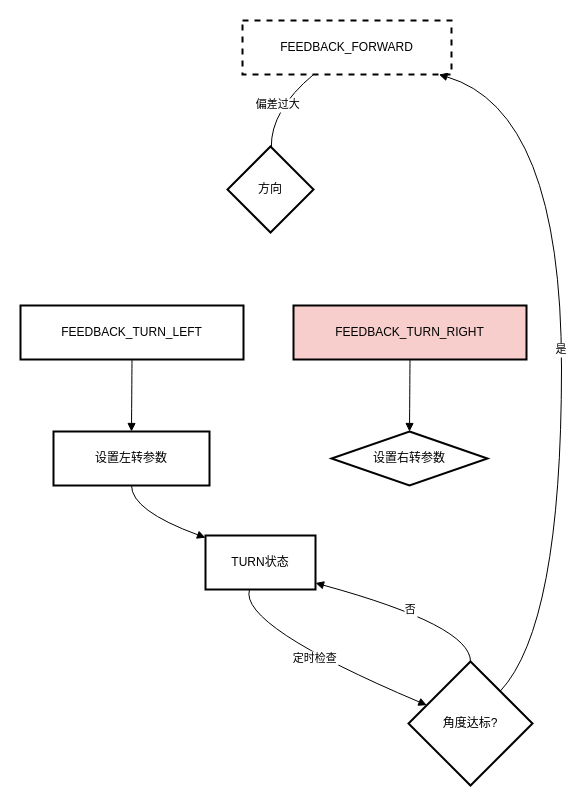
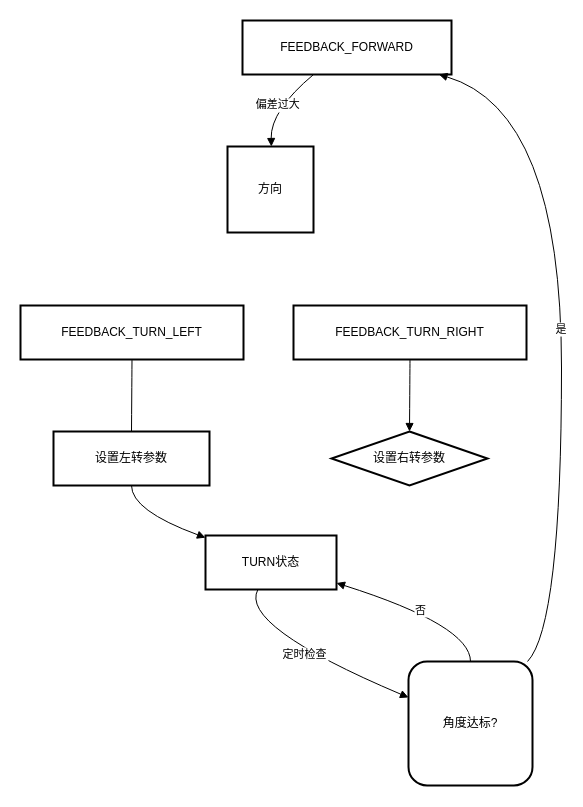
(347, 48) -> (347, 48)
(274, 128) -> (274, 124)
(271, 190) -> (271, 190)
(410, 333) -> (410, 333)
(132, 422) -> (132, 425)
(261, 563) -> (271, 563)
(471, 724) -> (471, 724)
